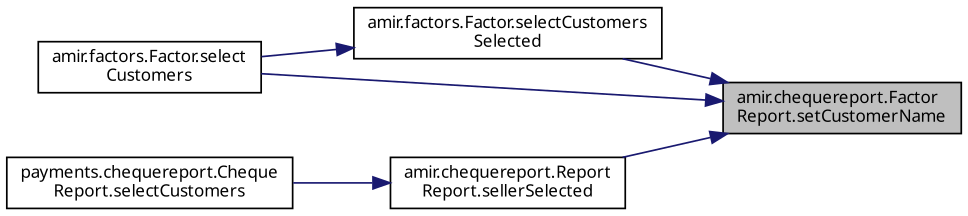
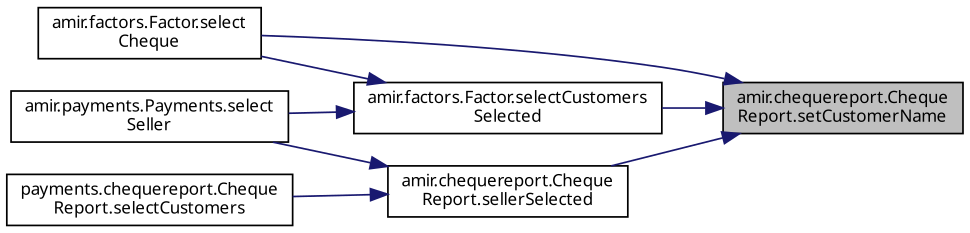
(150, 67) -> (150, 33)
(842, 108) -> (843, 108)
none -> (150, 117)
(508, 183) -> (508, 191)
